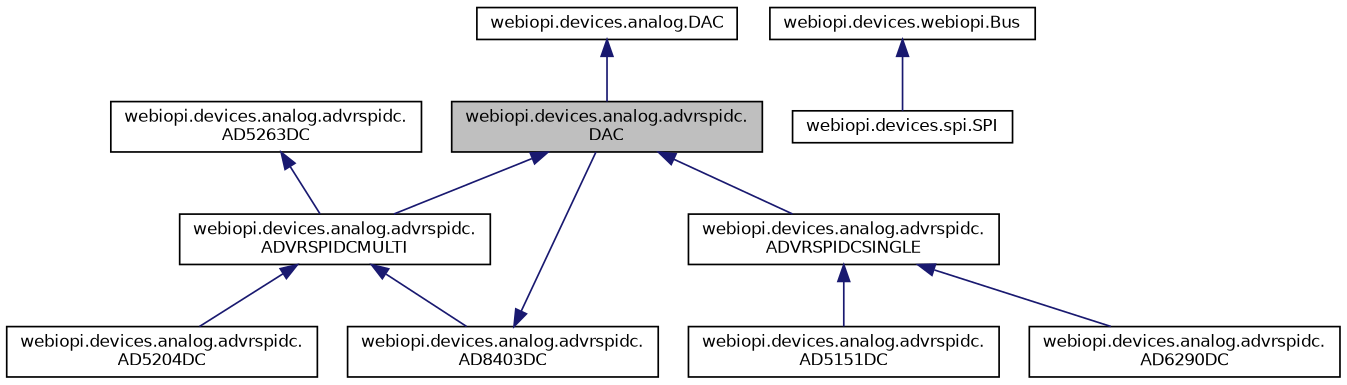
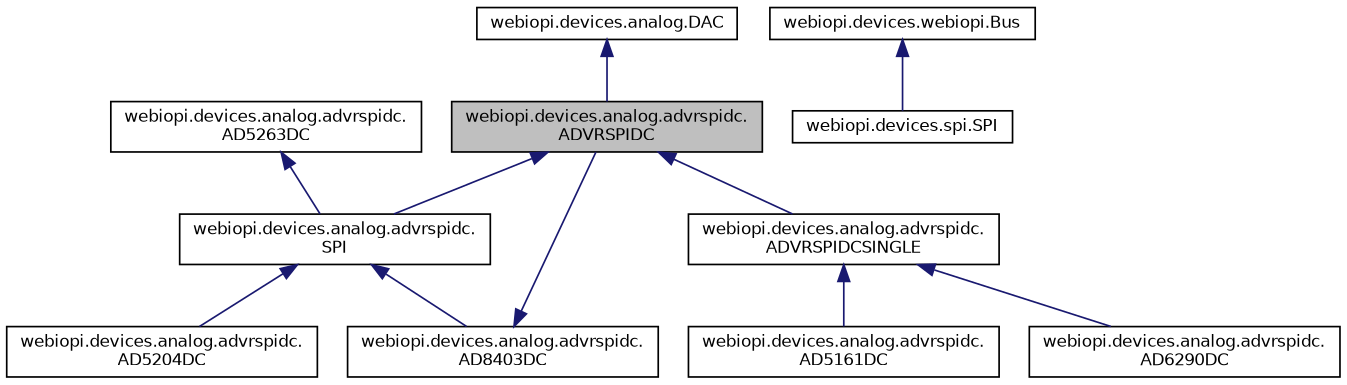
(607, 127) -> (607, 127)
(335, 239) -> (335, 239)
(844, 352) -> (844, 352)
